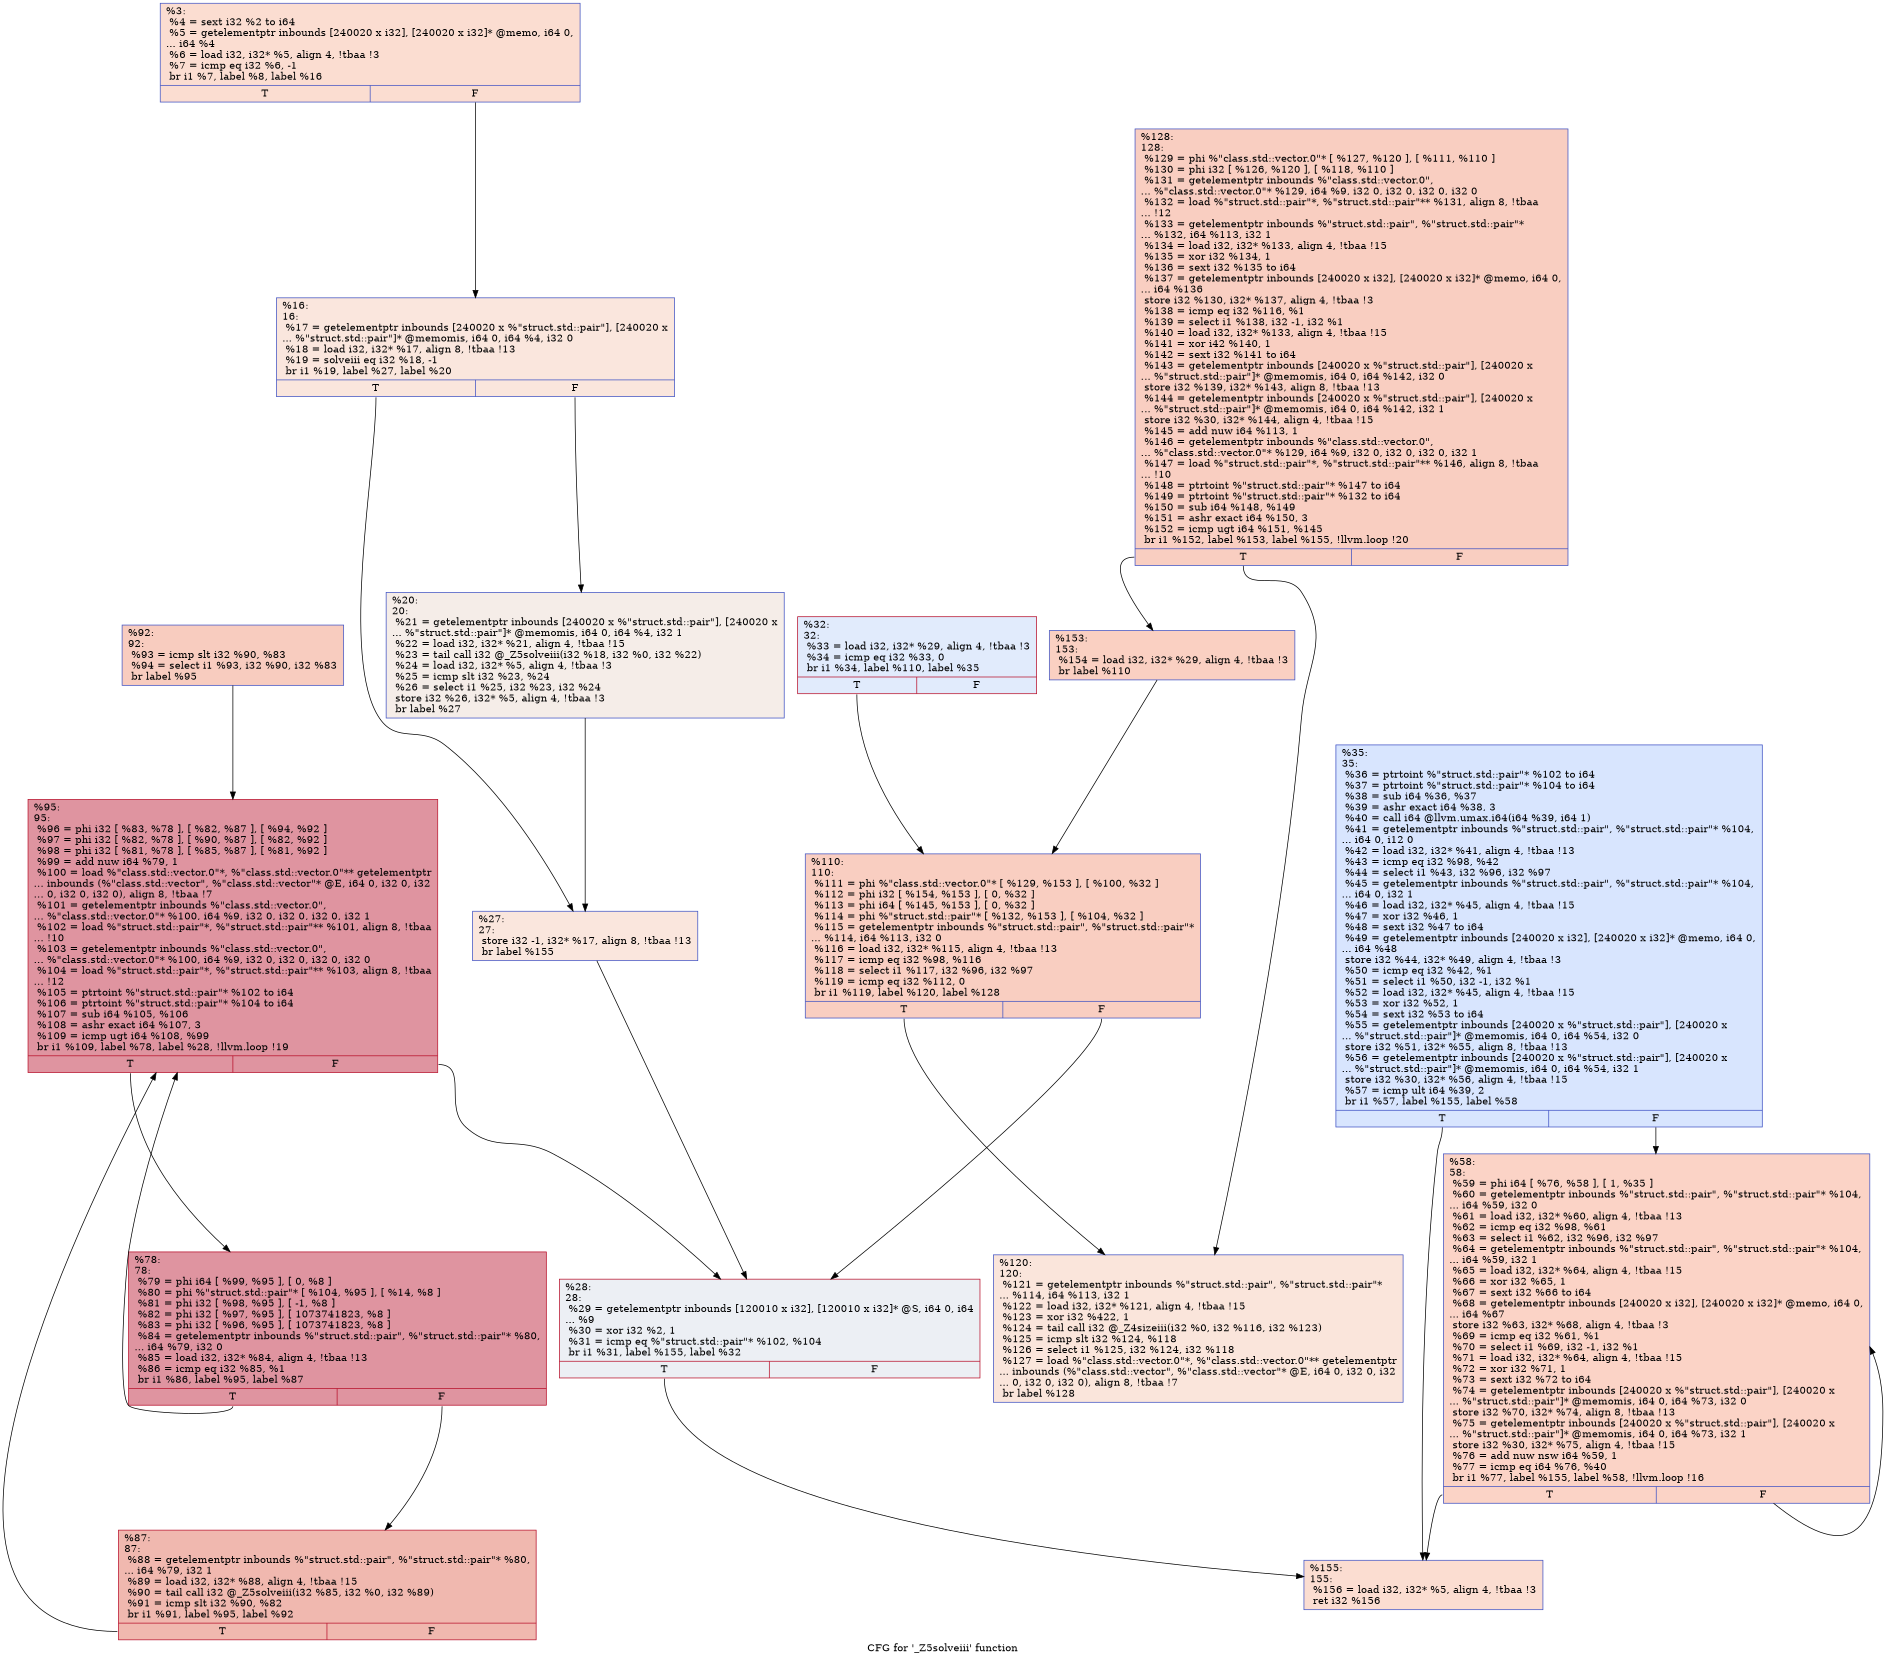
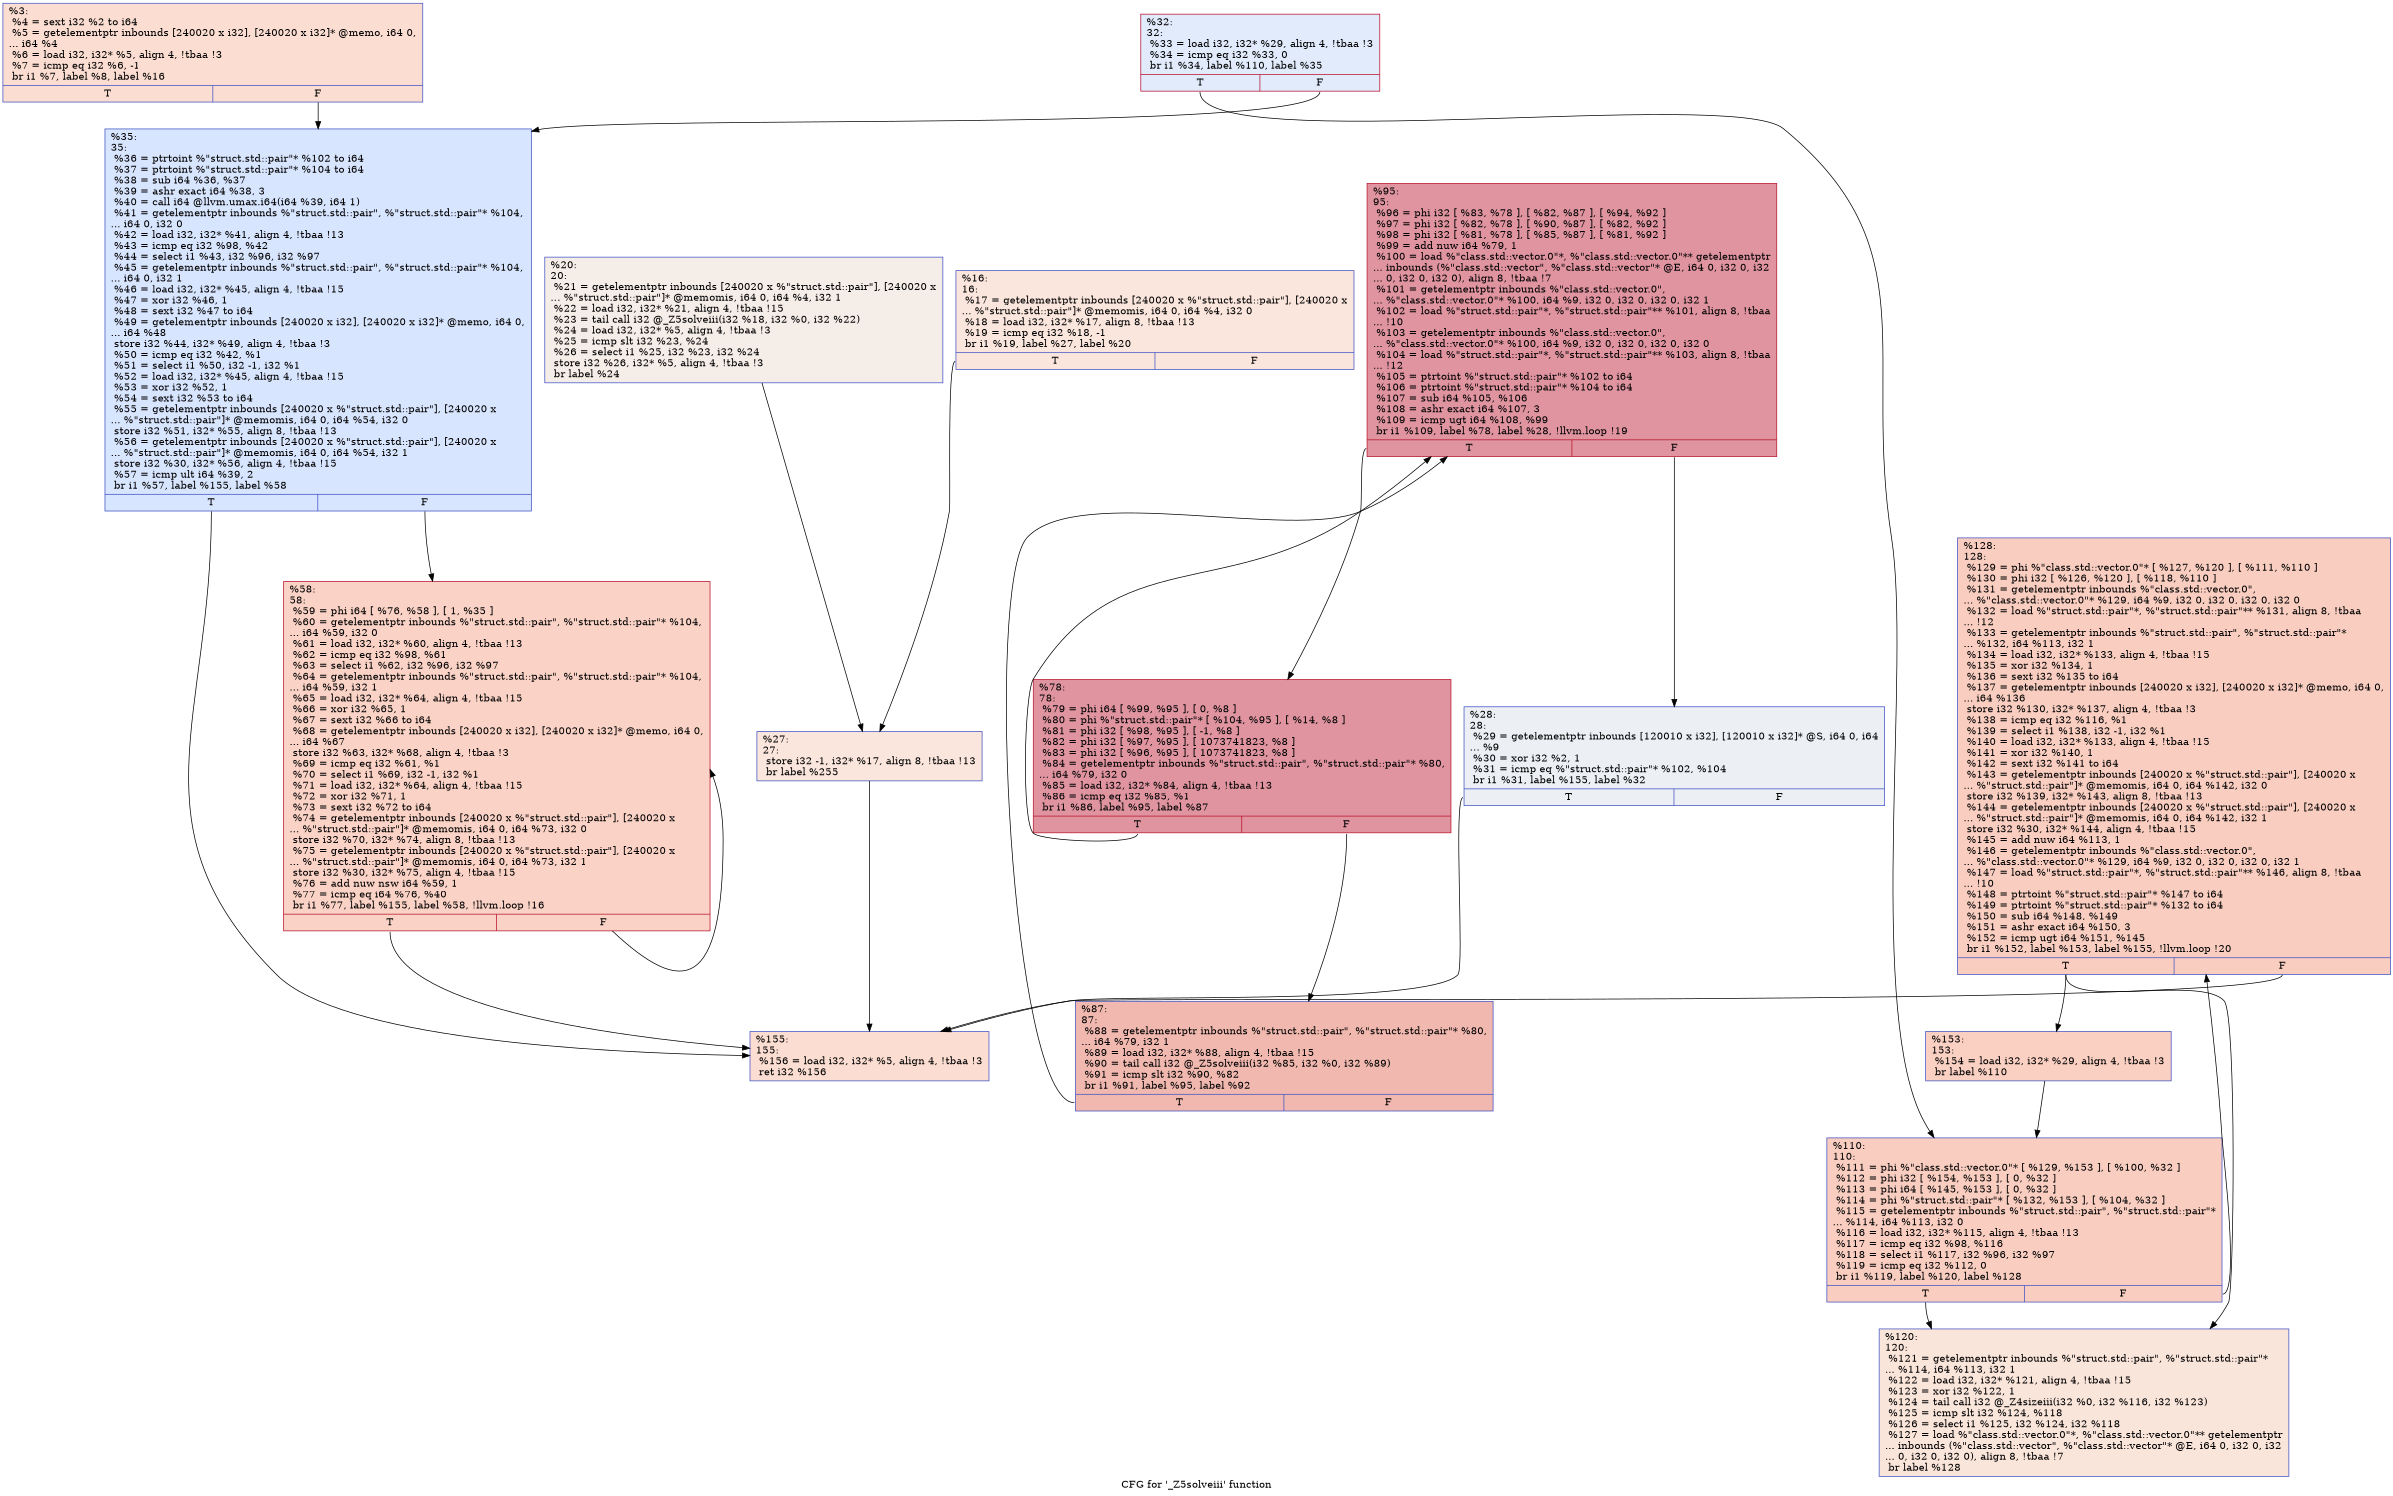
none -> (931, 121)
(475, 196) -> (318, 112)
(1206, 344) -> (2029, 753)
(360, 360) -> (1034, 333)
(577, 491) -> none
(233, 655) -> none
(427, 709) -> (585, 374)
(1378, 840) -> (147, 224)
(517, 952) -> (801, 772)
none -> (1614, 999)
(670, 1117) -> (869, 902)
(978, 1155) -> (2222, 1139)
(1065, 1317) -> (1950, 1391)
(770, 1329) -> (1674, 756)
(1657, 1329) -> (497, 756)
(327, 1585) -> (1284, 1056)
